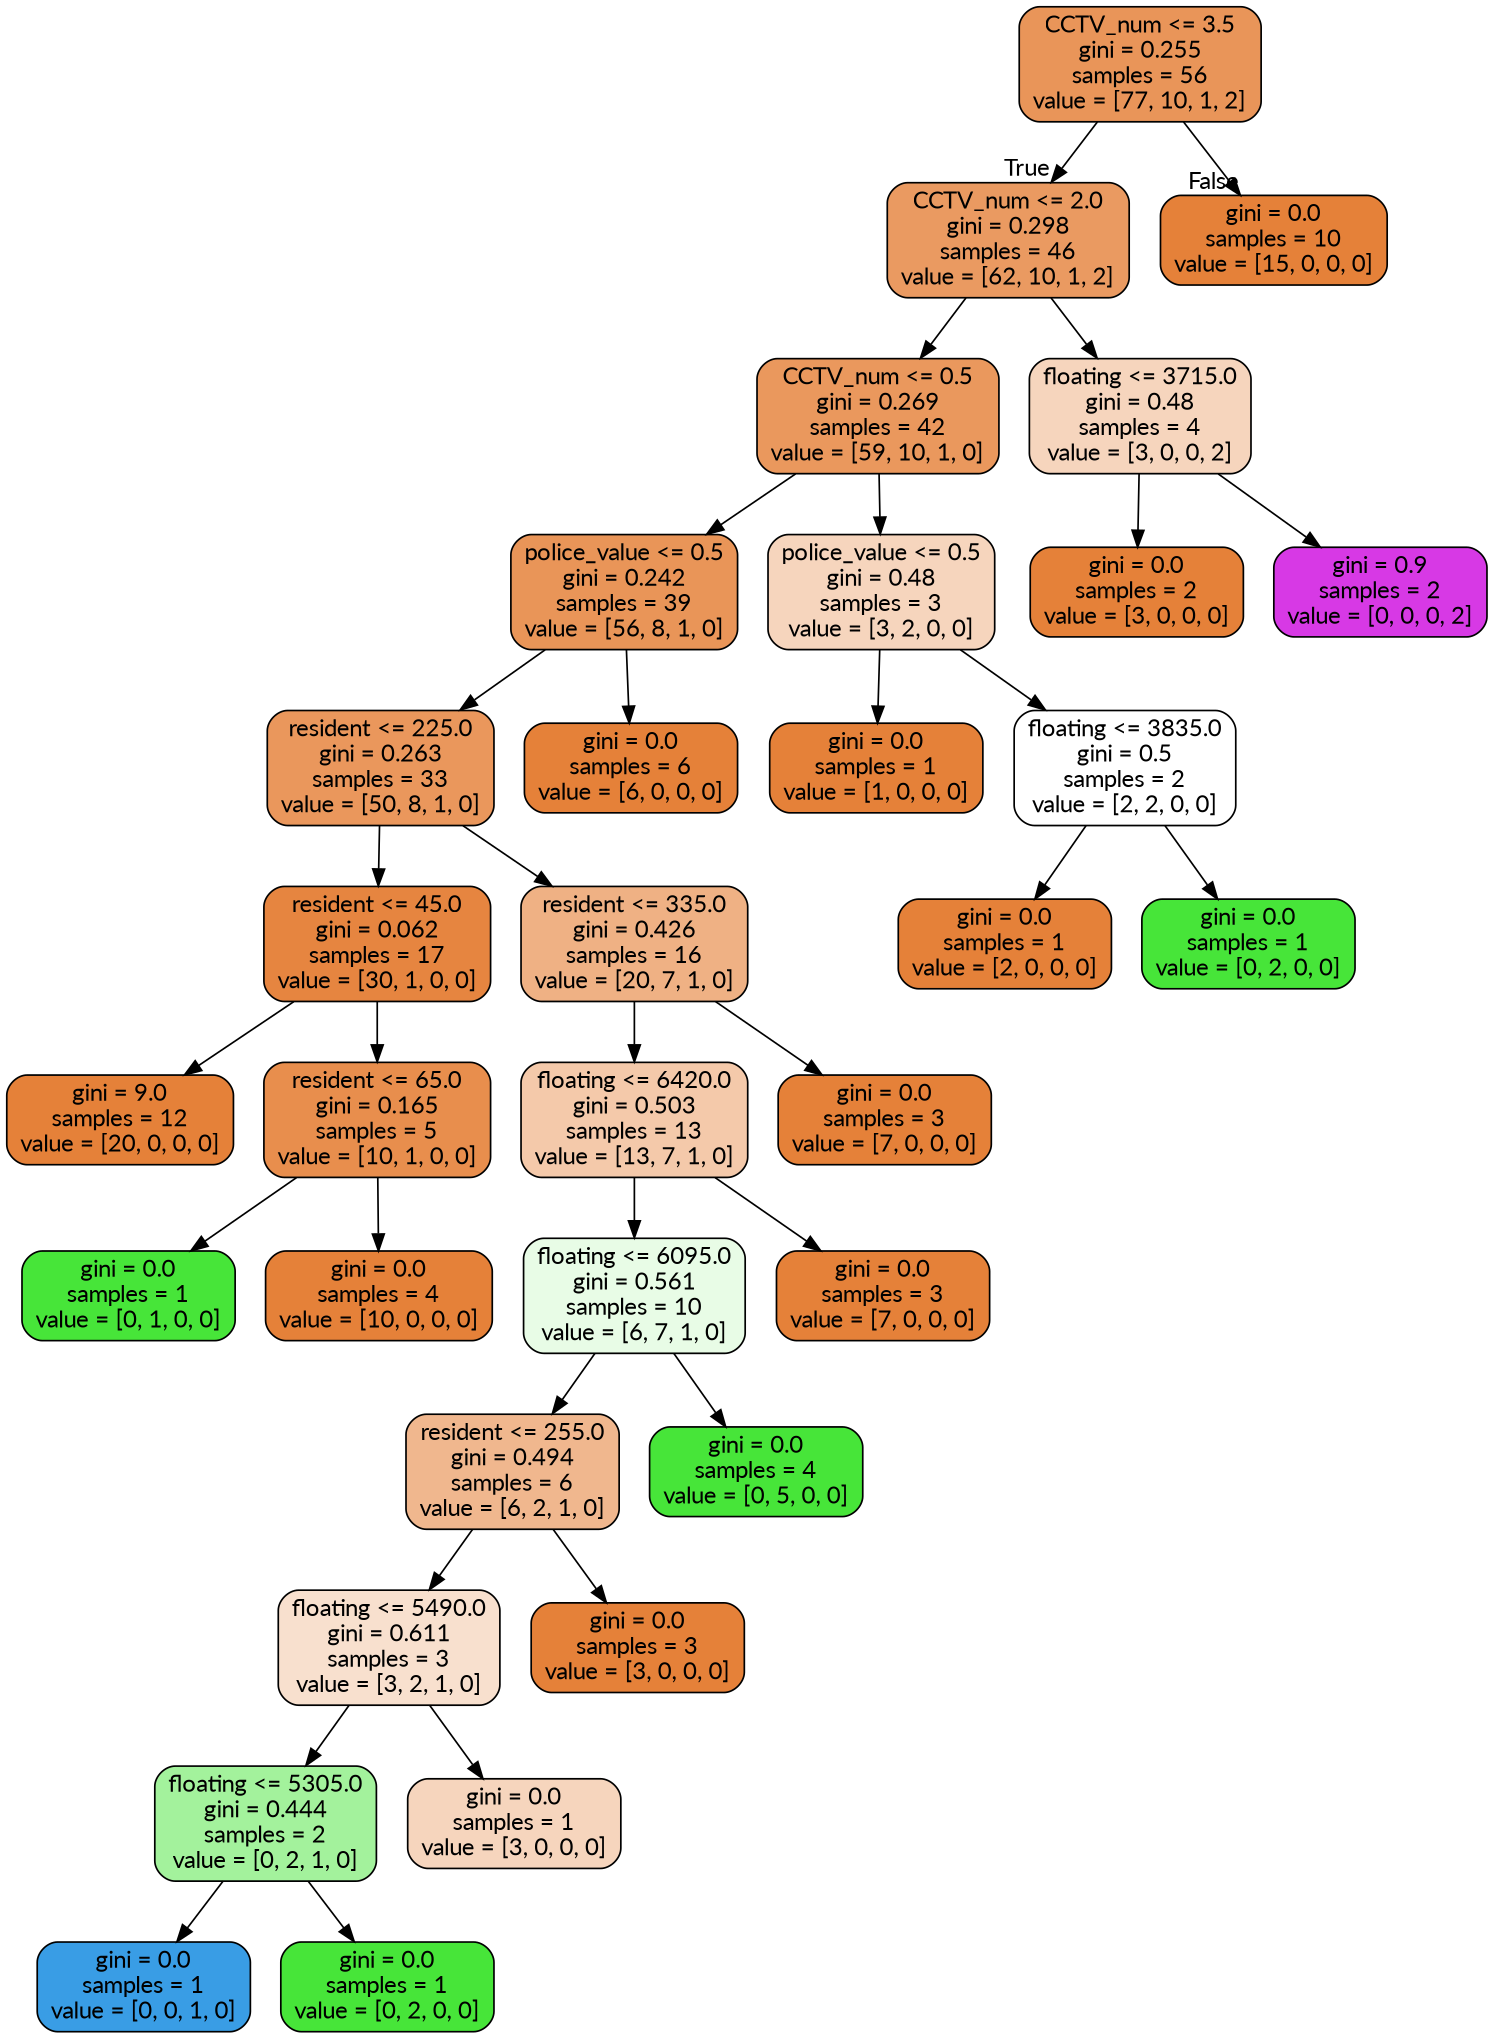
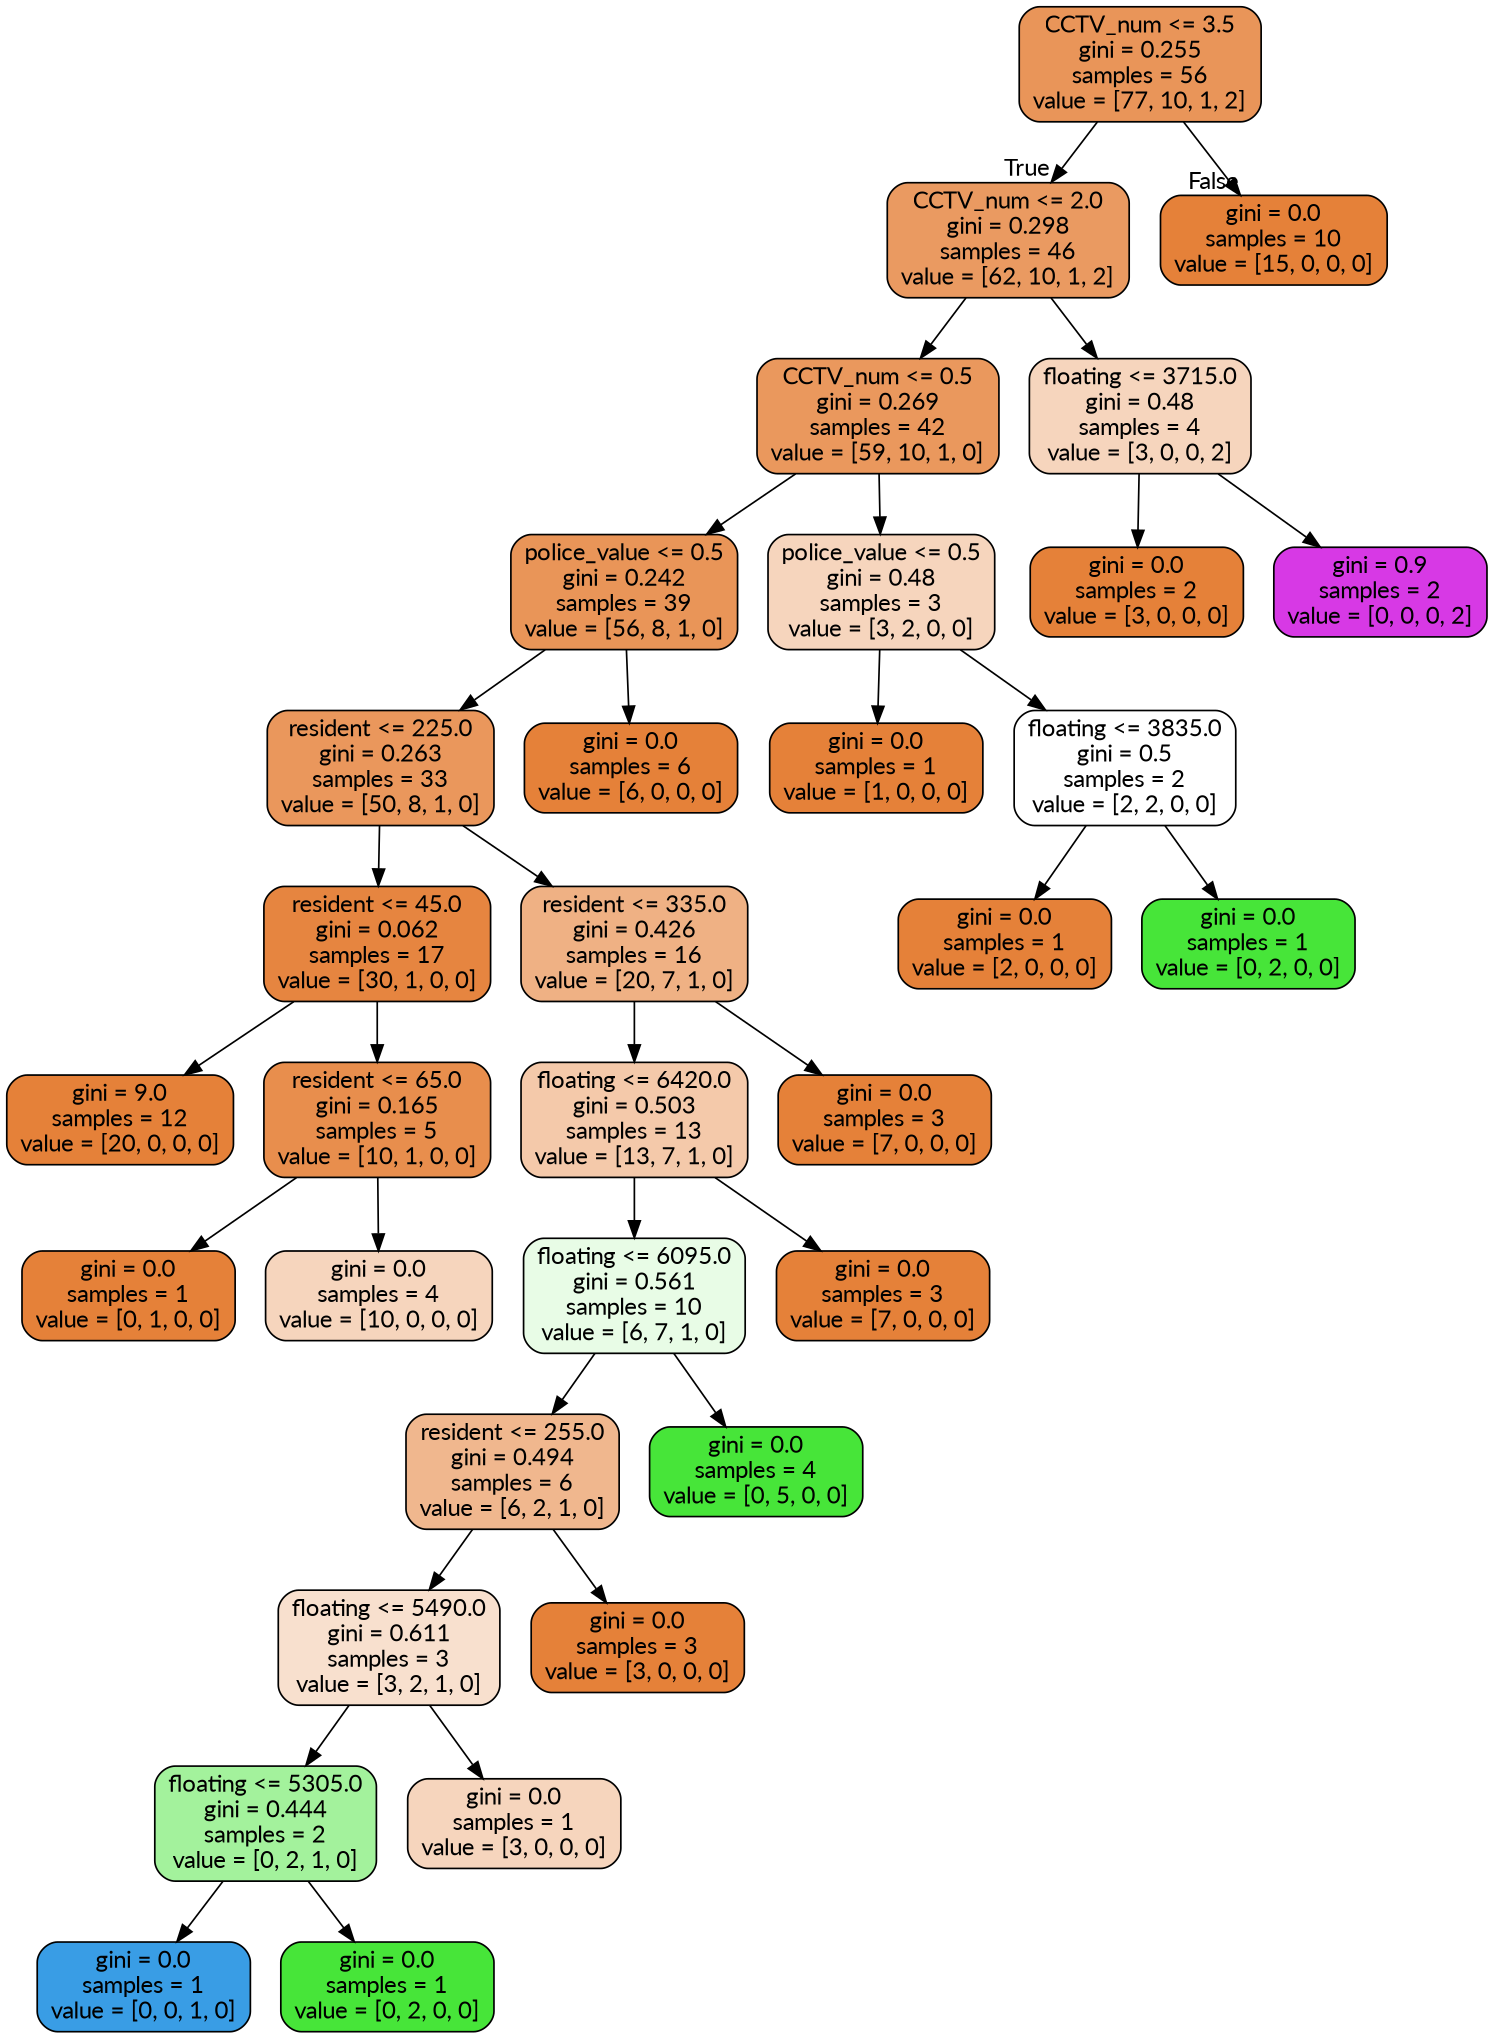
(129, 1296) -> (129, 1296)
(379, 1296) -> (379, 1296)
